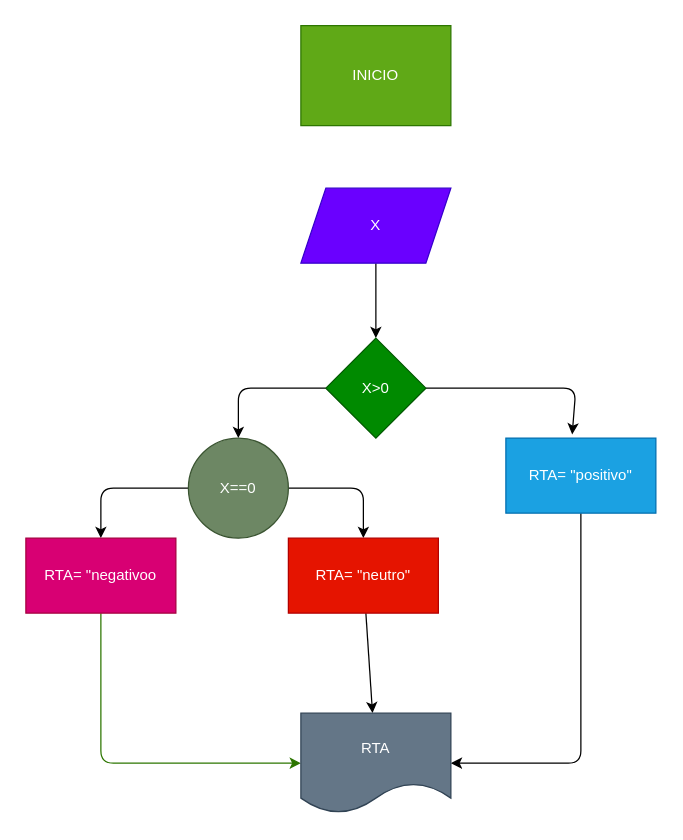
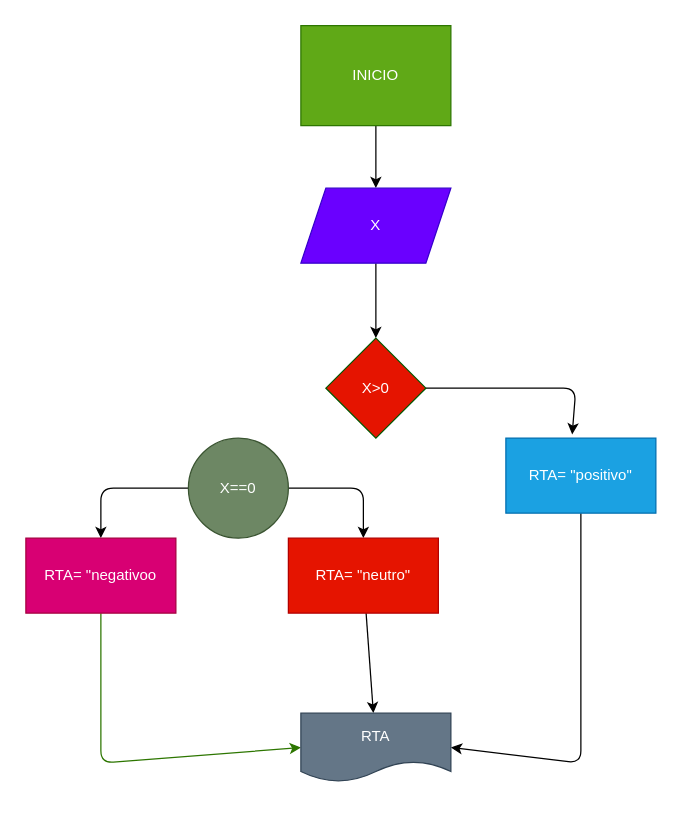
none -> (376, 153)
(267, 388) -> none
(376, 388) -> (376, 388)
(376, 763) -> (376, 748)
